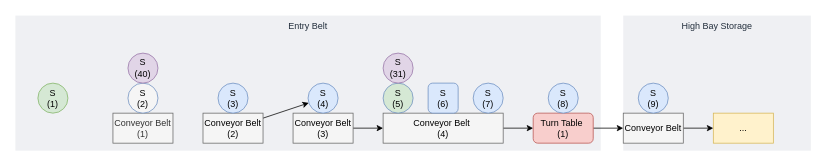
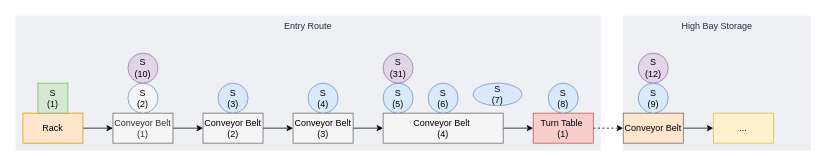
(308, 26) -> (308, 26)
(143, 68) -> (143, 68)
none -> (653, 68)
(53, 98) -> (53, 98)
(398, 98) -> (398, 98)
(443, 98) -> (443, 98)
(488, 98) -> (497, 94)
(283, 111) -> (286, 128)
none -> (53, 128)
none -> (106, 128)
none -> (196, 128)
(563, 128) -> (563, 128)
(605, 128) -> (605, 128)
(653, 128) -> (653, 128)
